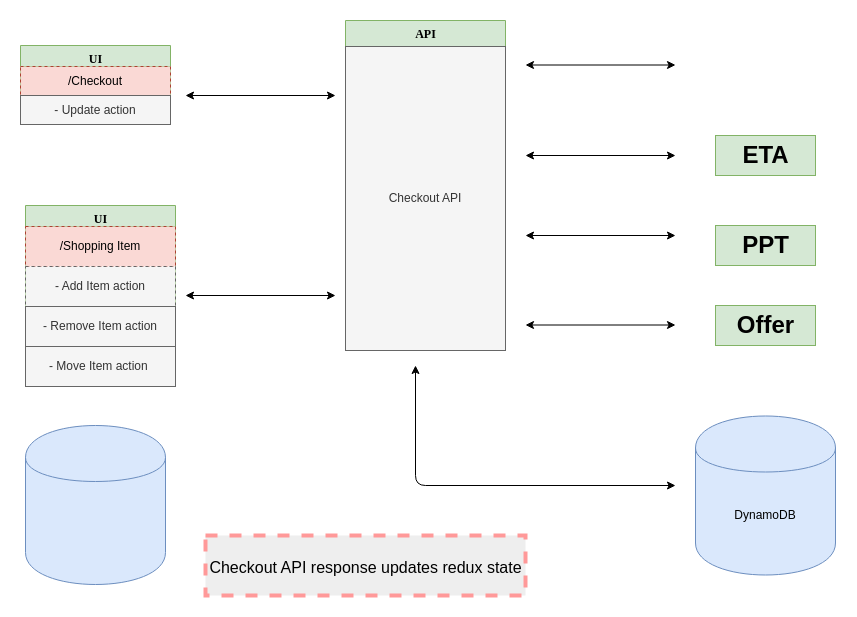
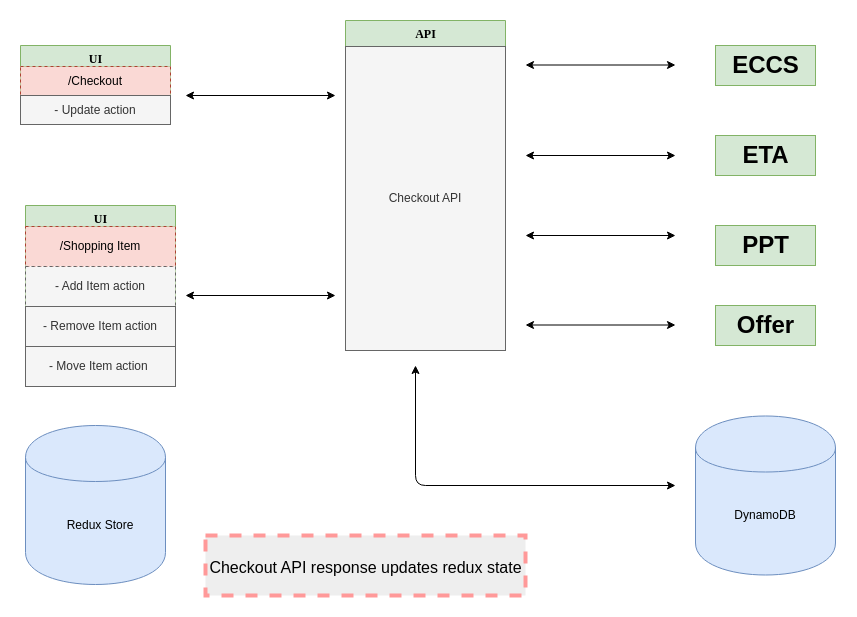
none -> (766, 66)
none -> (101, 526)
